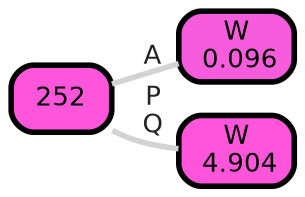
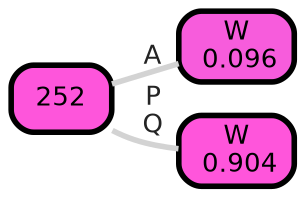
(237, 151) -> (237, 151)
